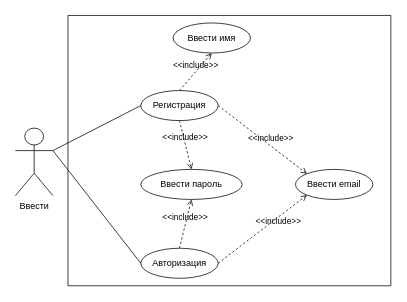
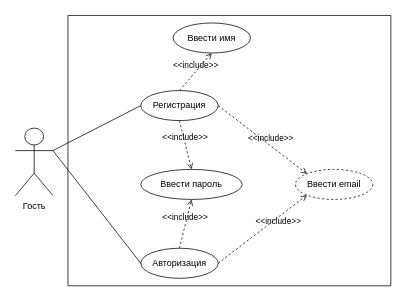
(334, 184) -> (334, 184)
(35, 206) -> (35, 206)
